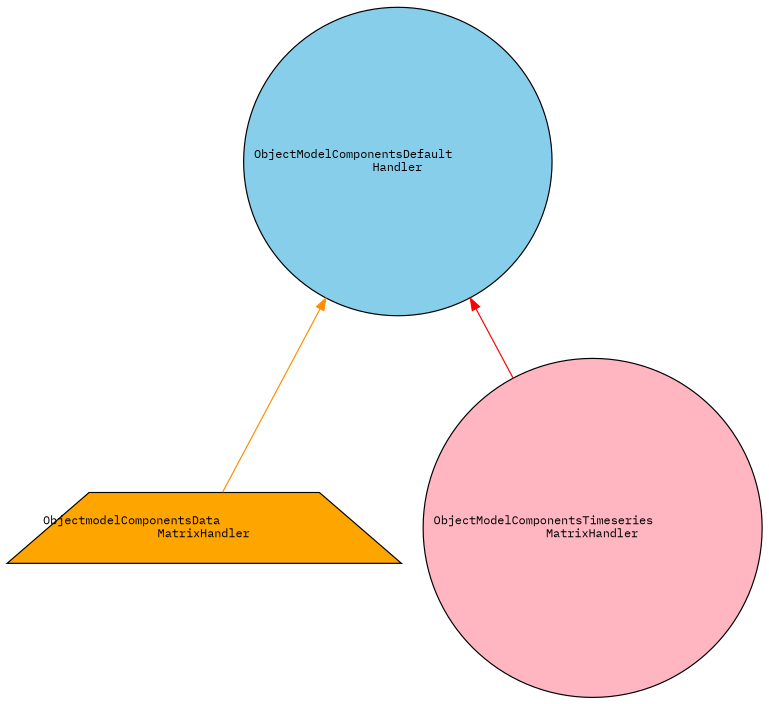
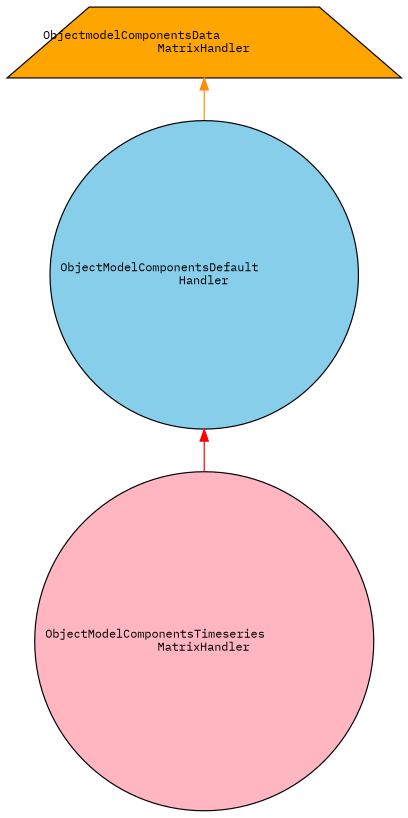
(271, 401) -> (204, 105)
